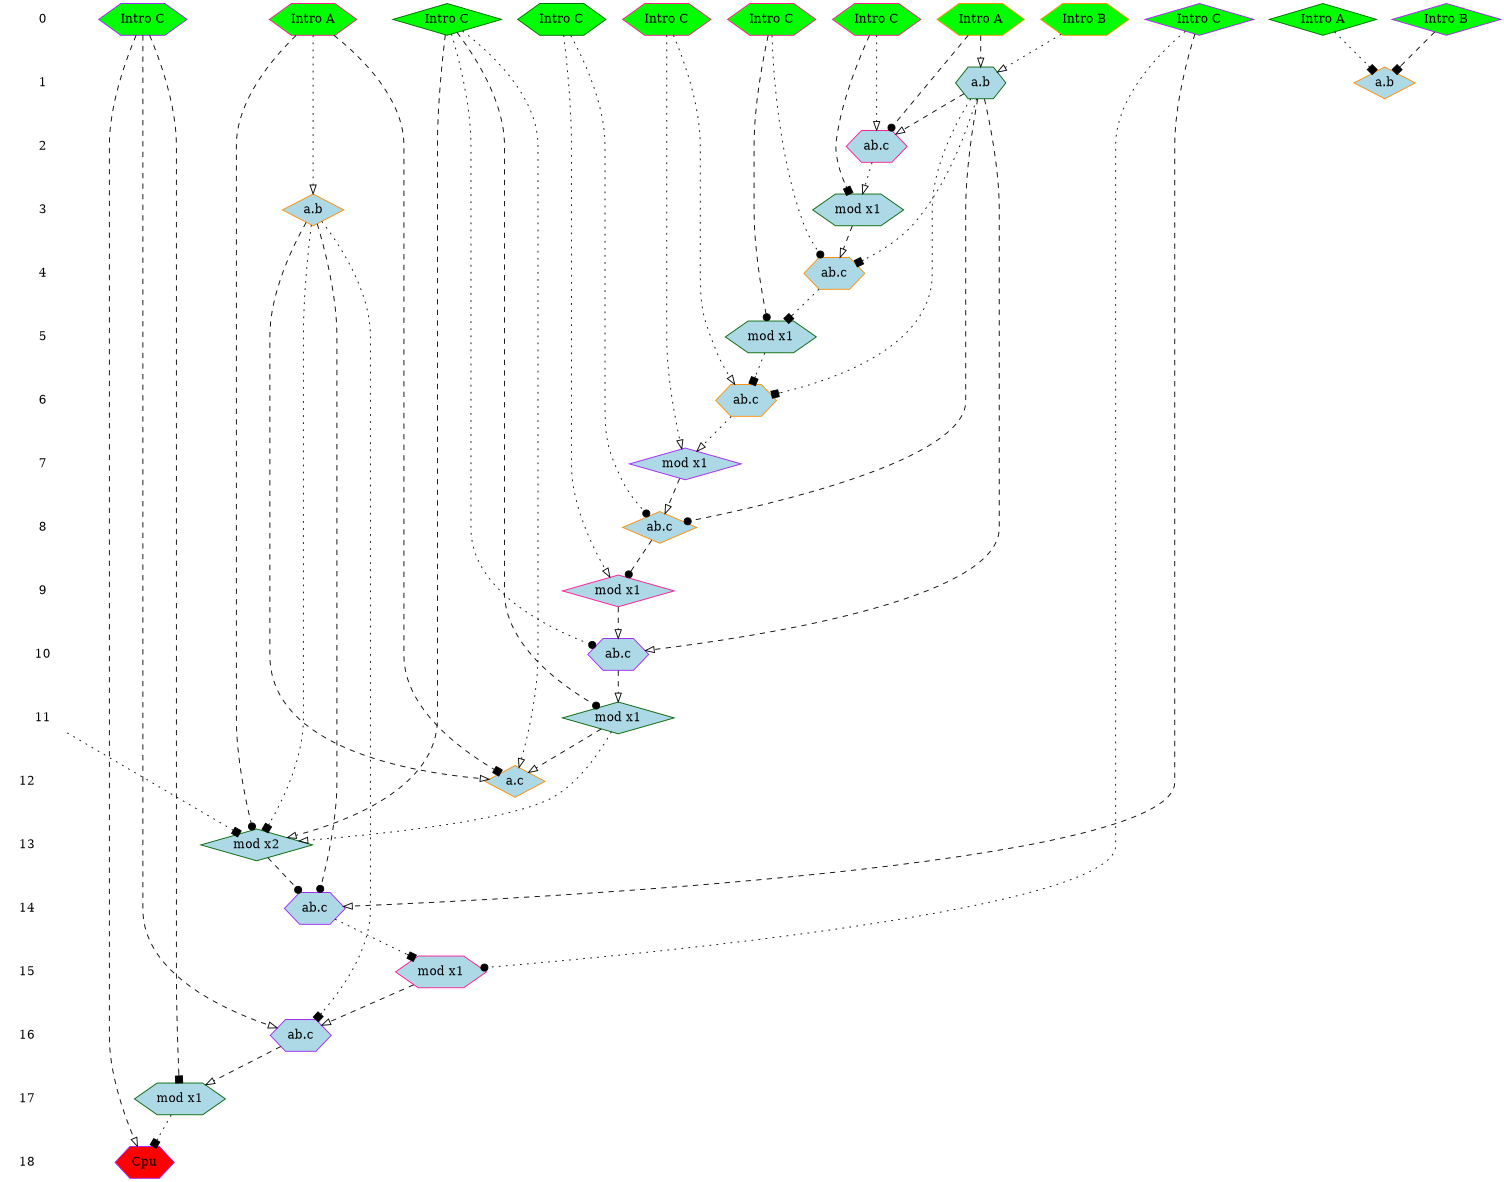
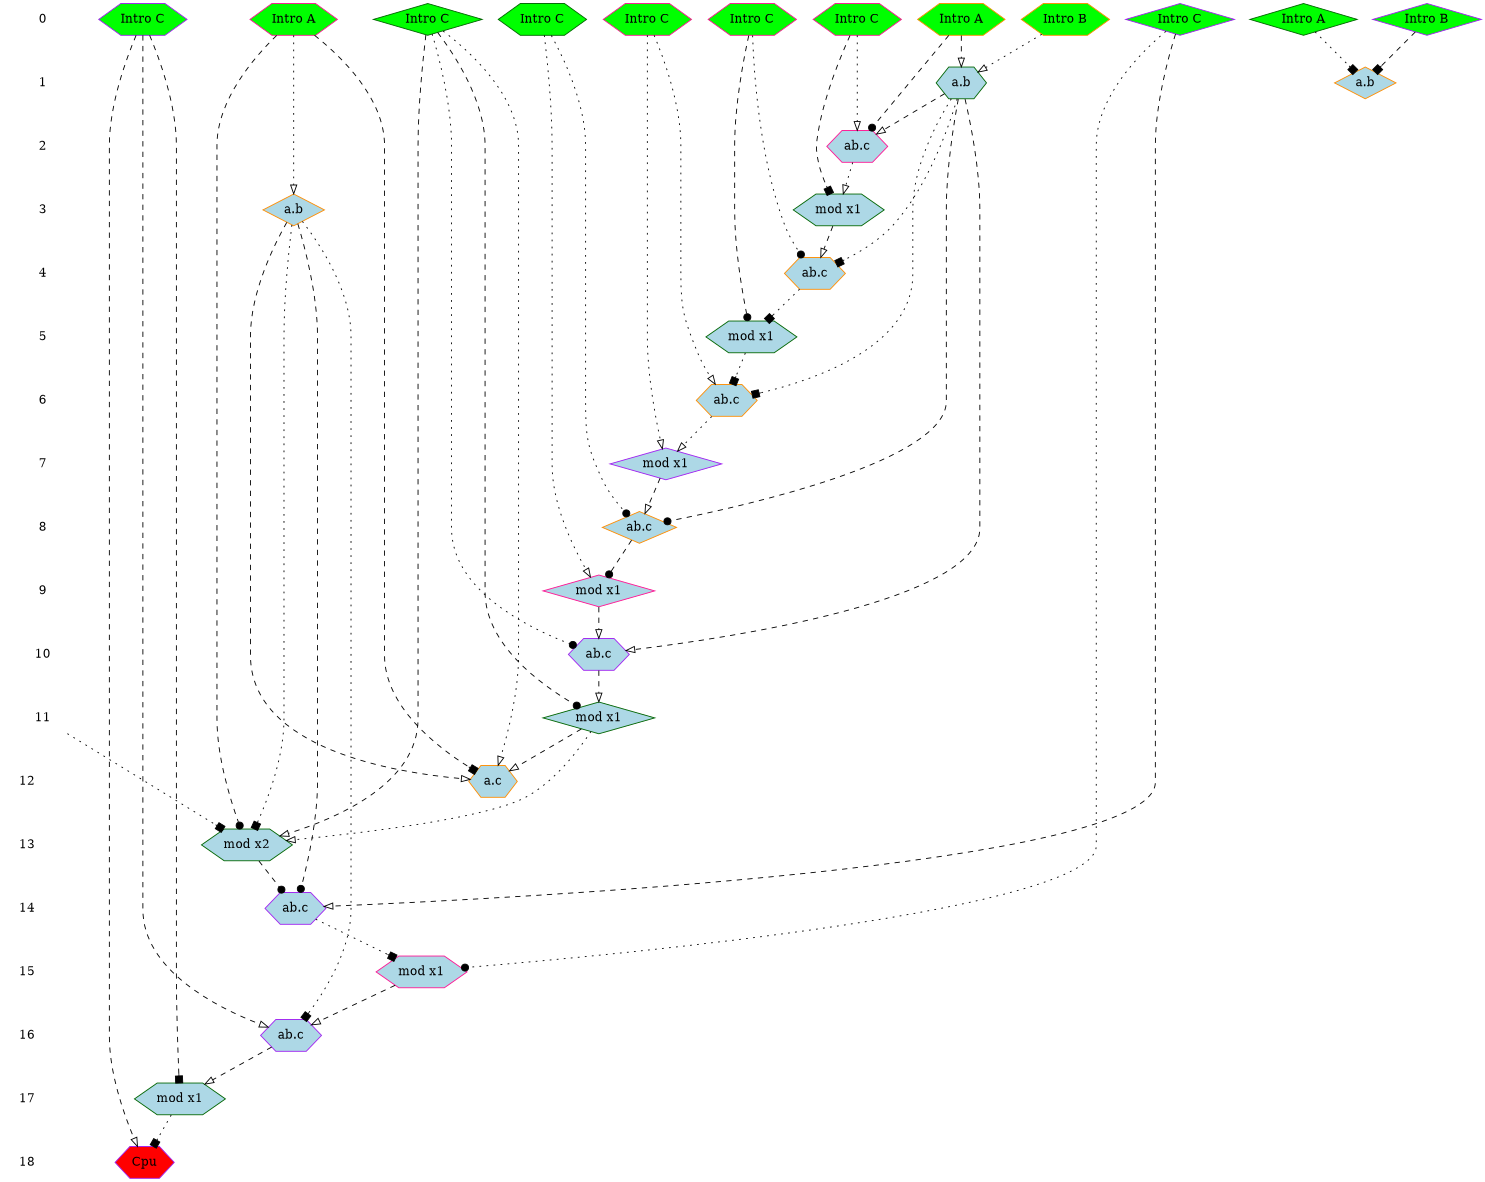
(515, 781) -> (493, 781)
(257, 845) -> (247, 845)
